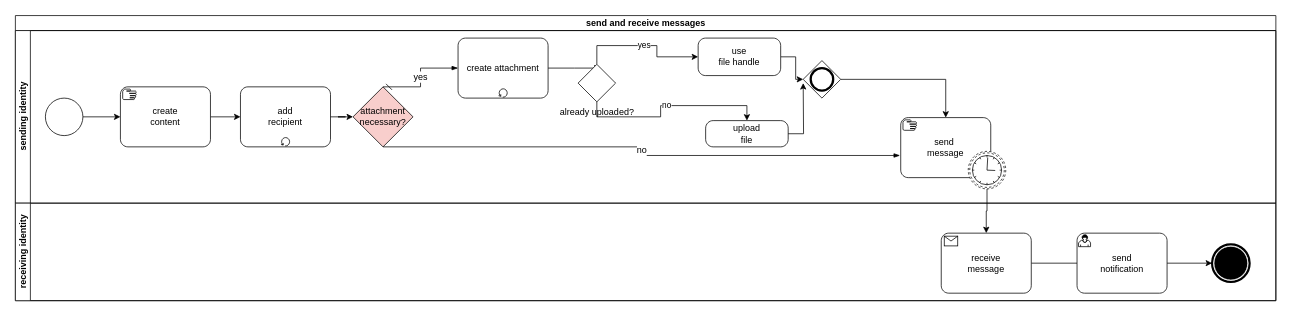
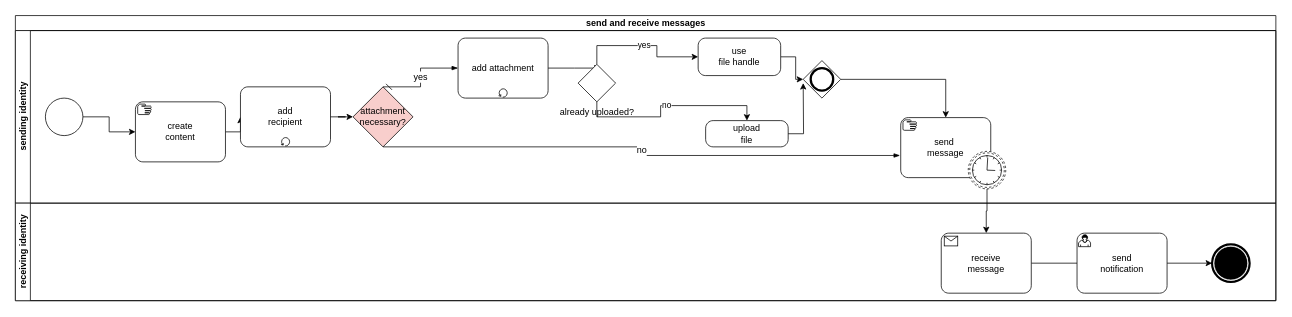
(503, 68) -> (503, 68)
(165, 117) -> (180, 132)
